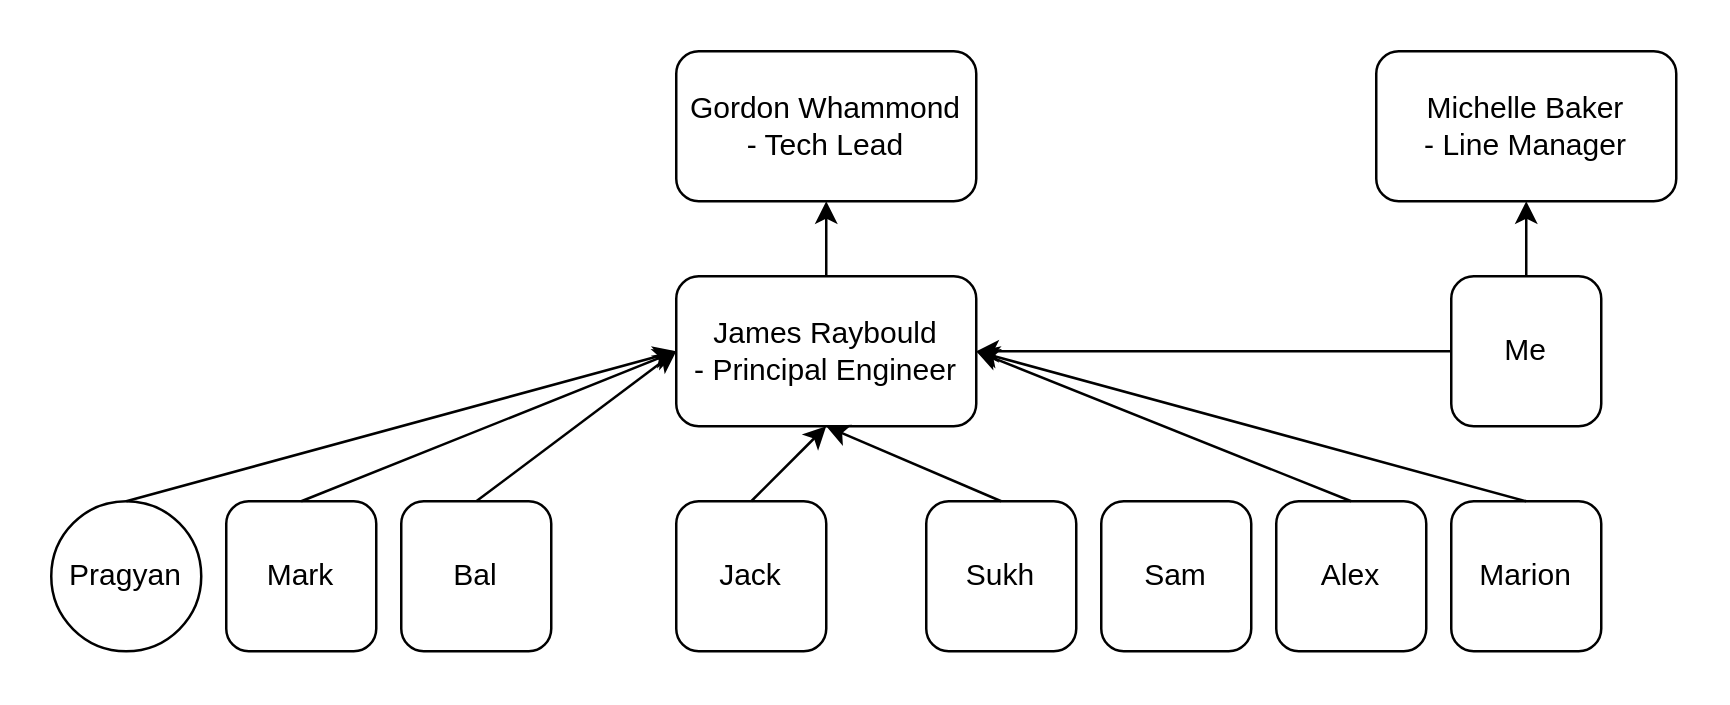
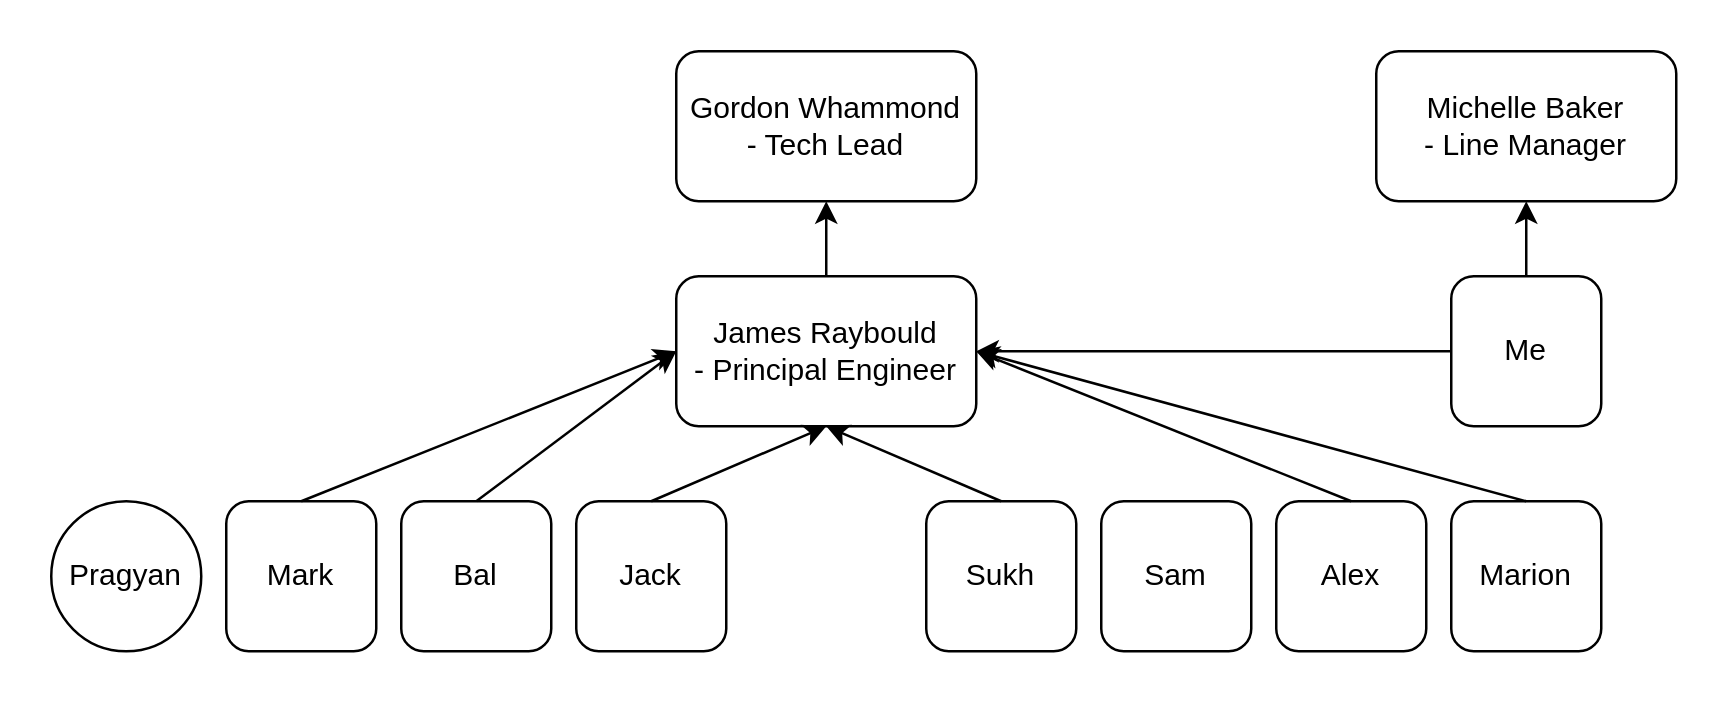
(387, 430) -> none
(751, 576) -> (651, 576)
